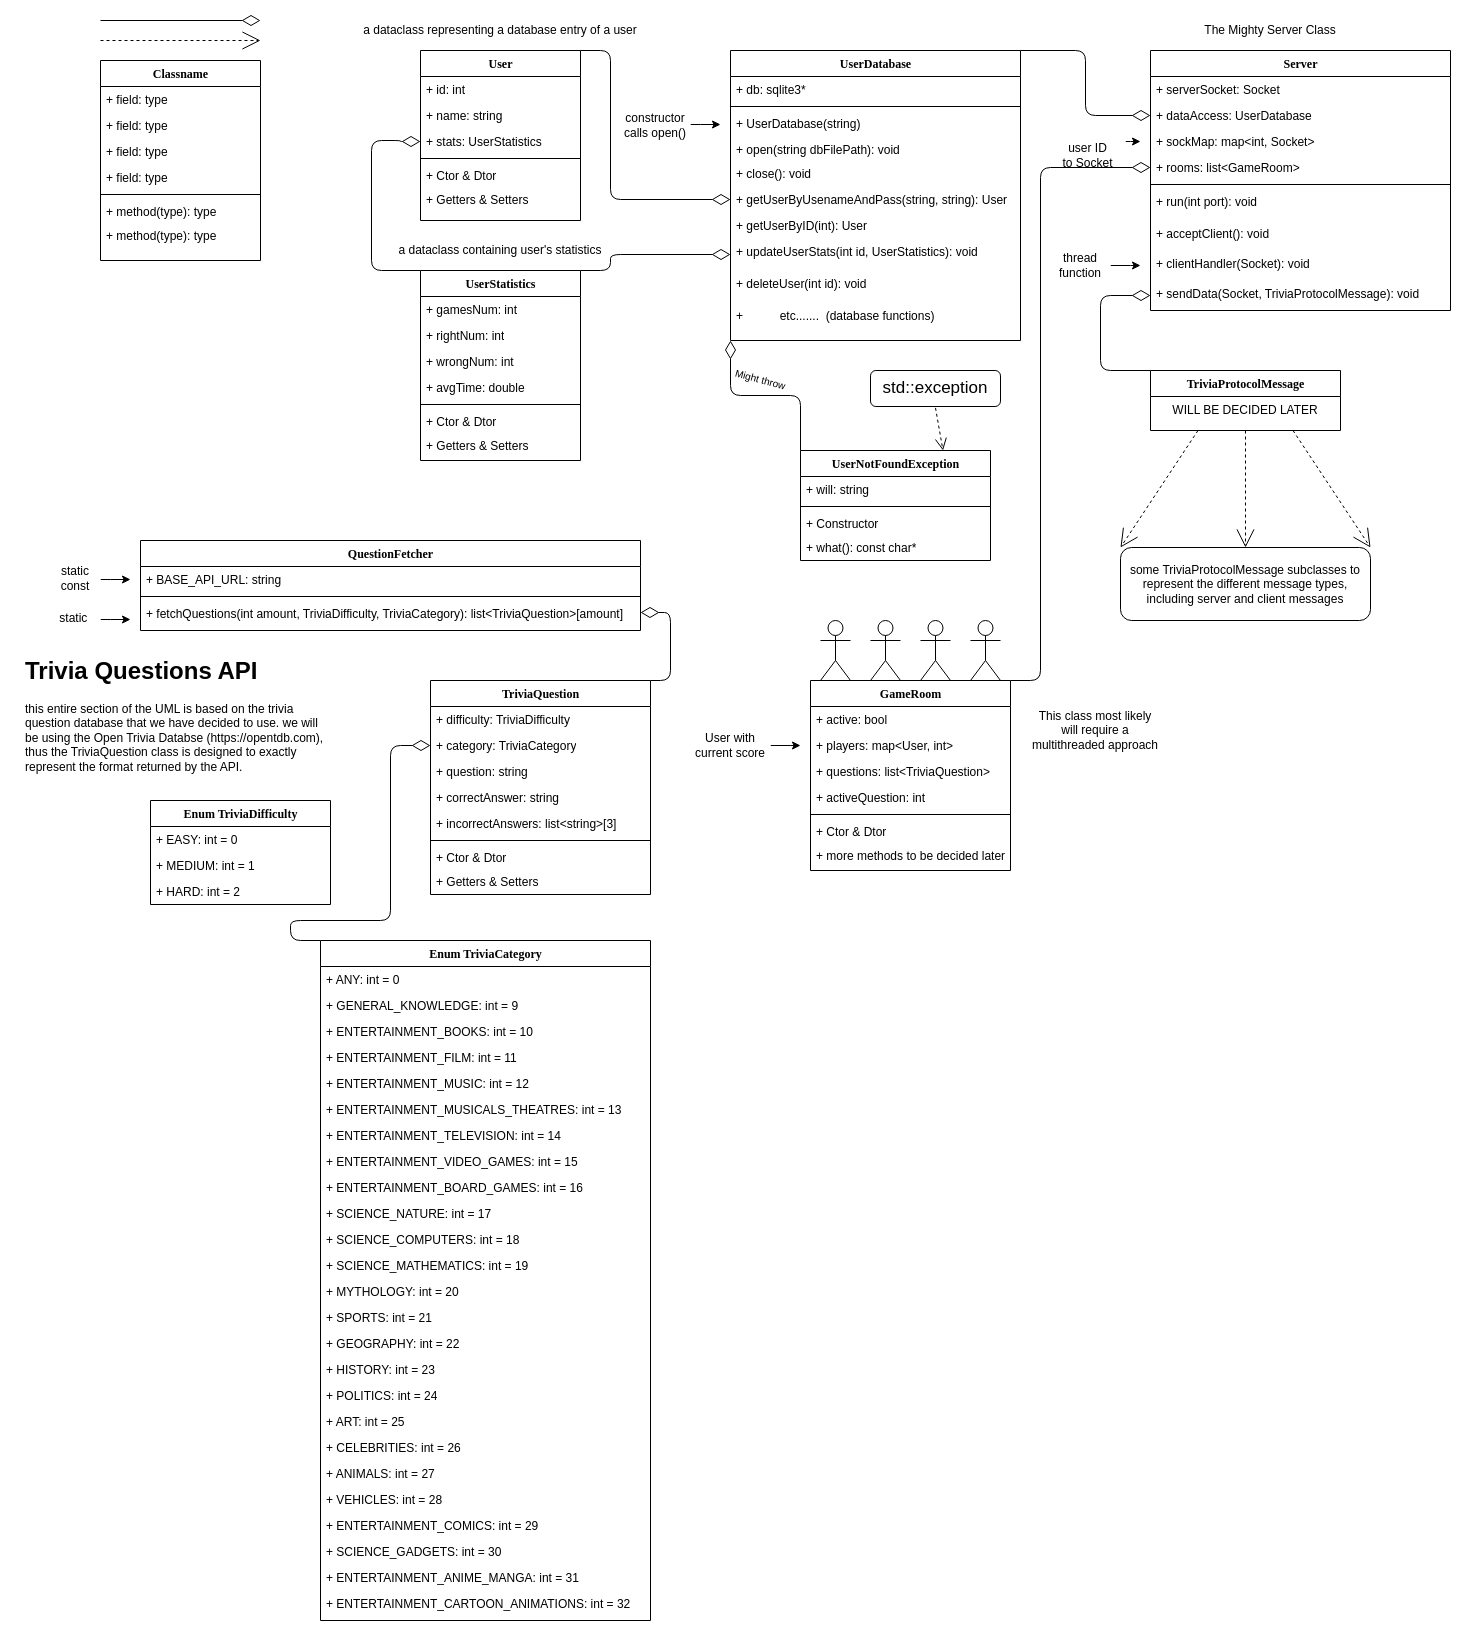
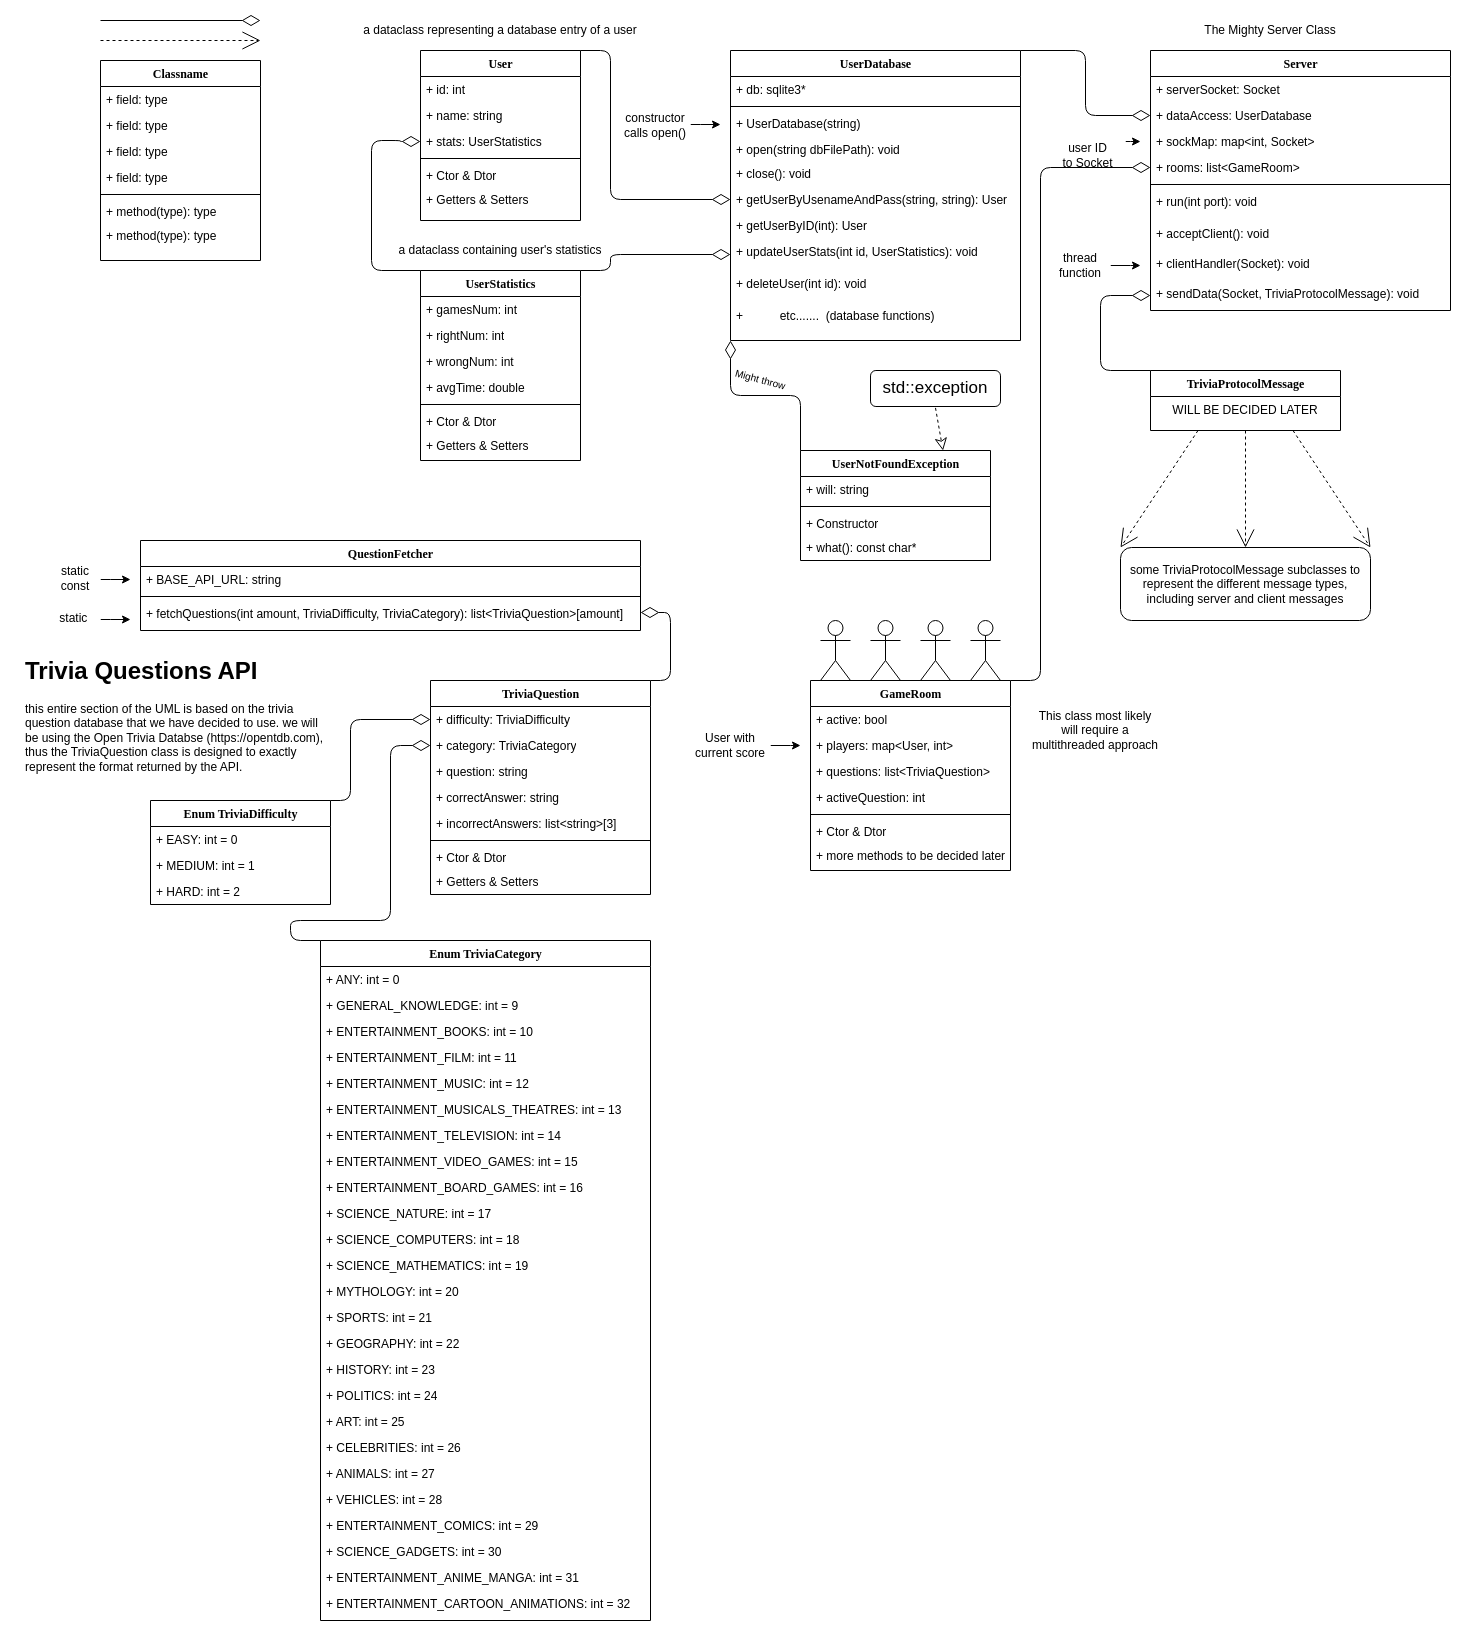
(942, 442) -> (941, 439)
none -> (351, 739)
